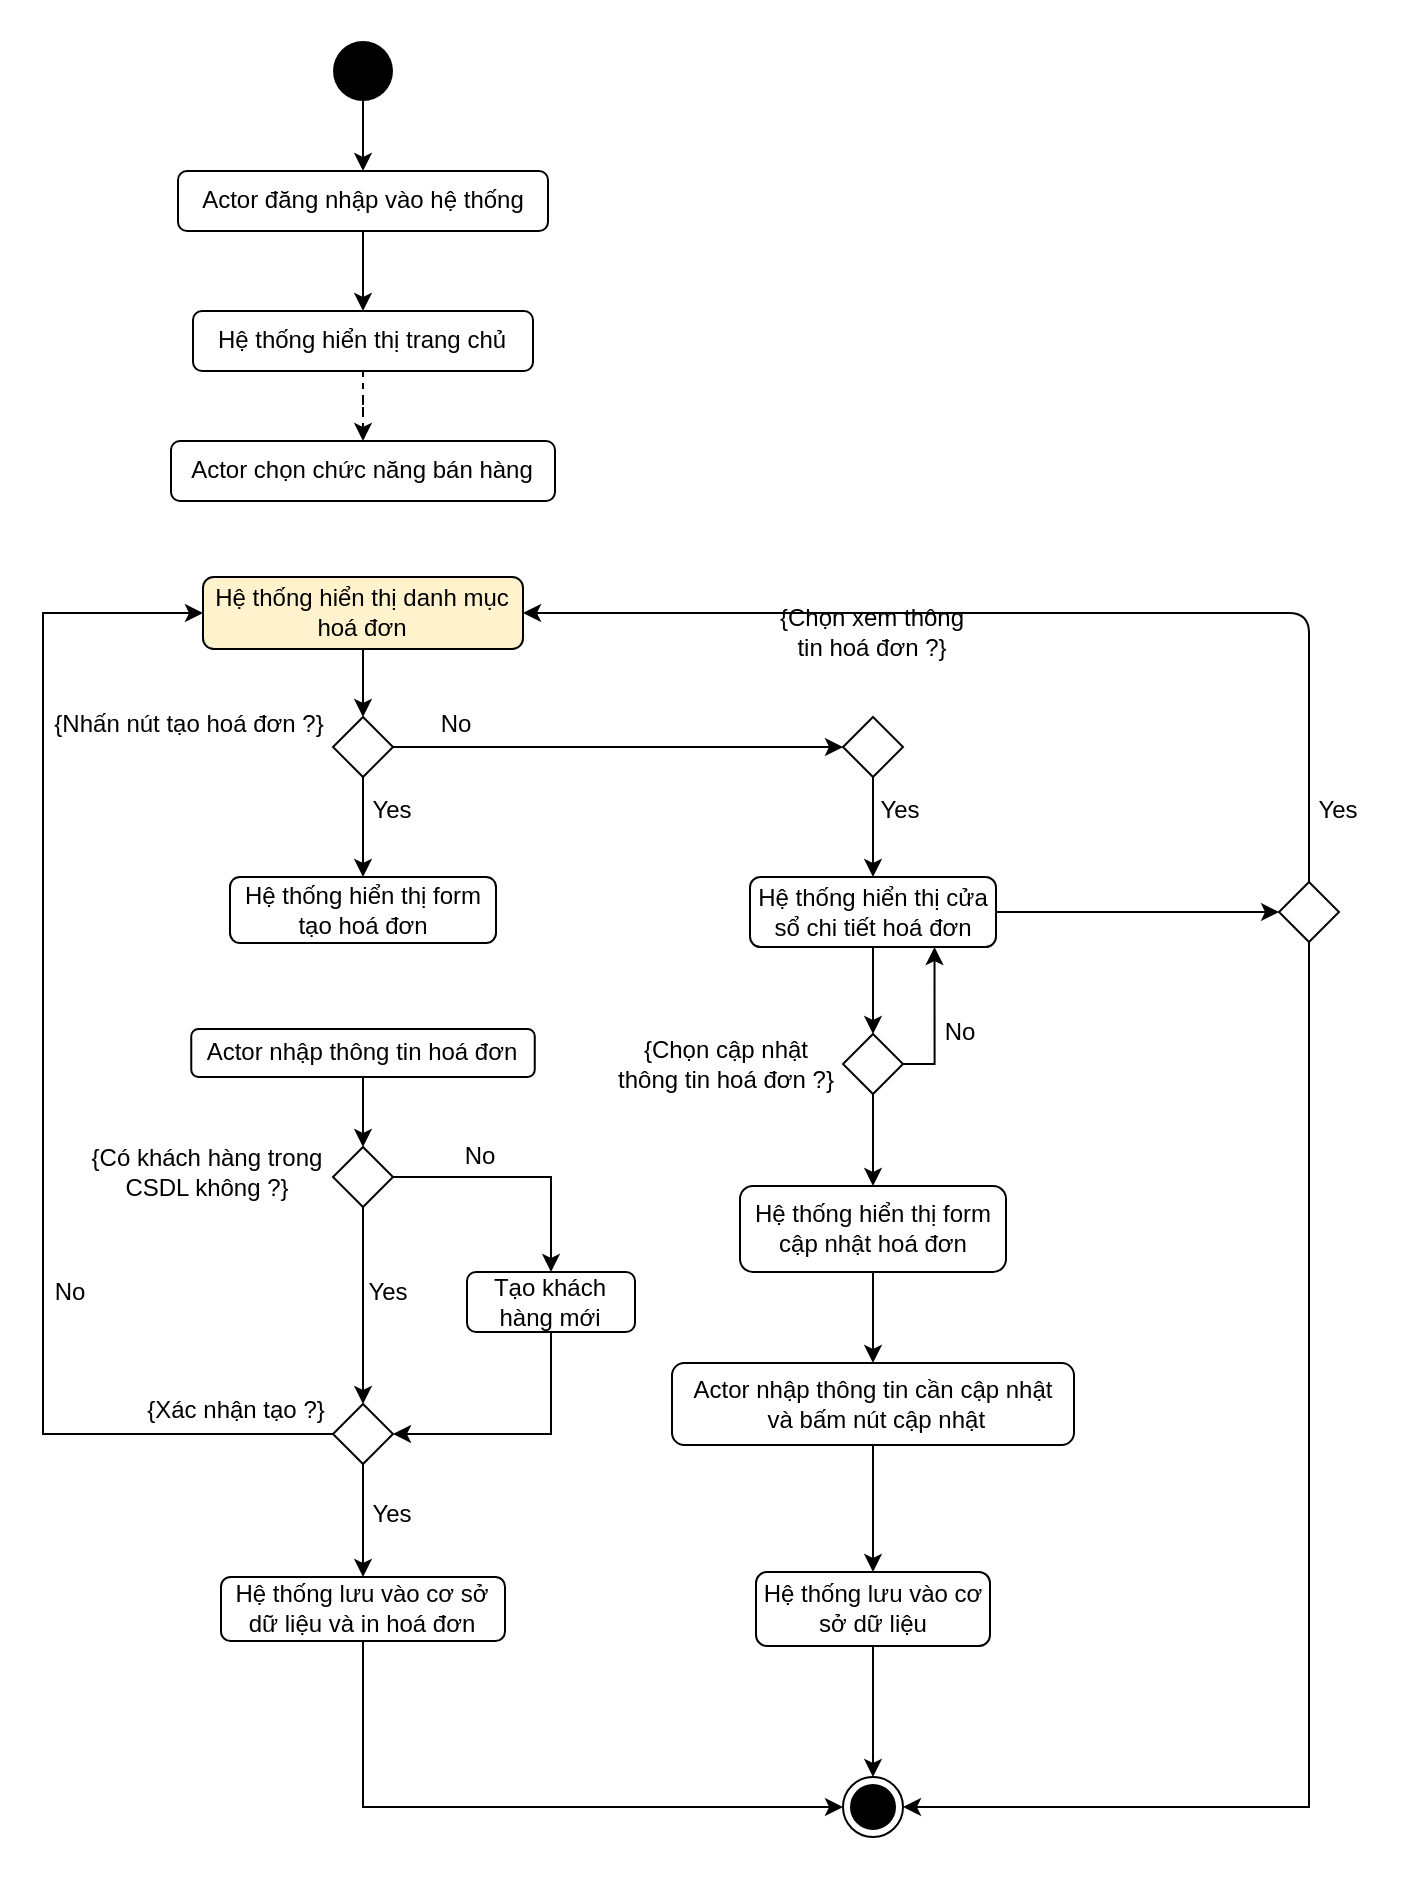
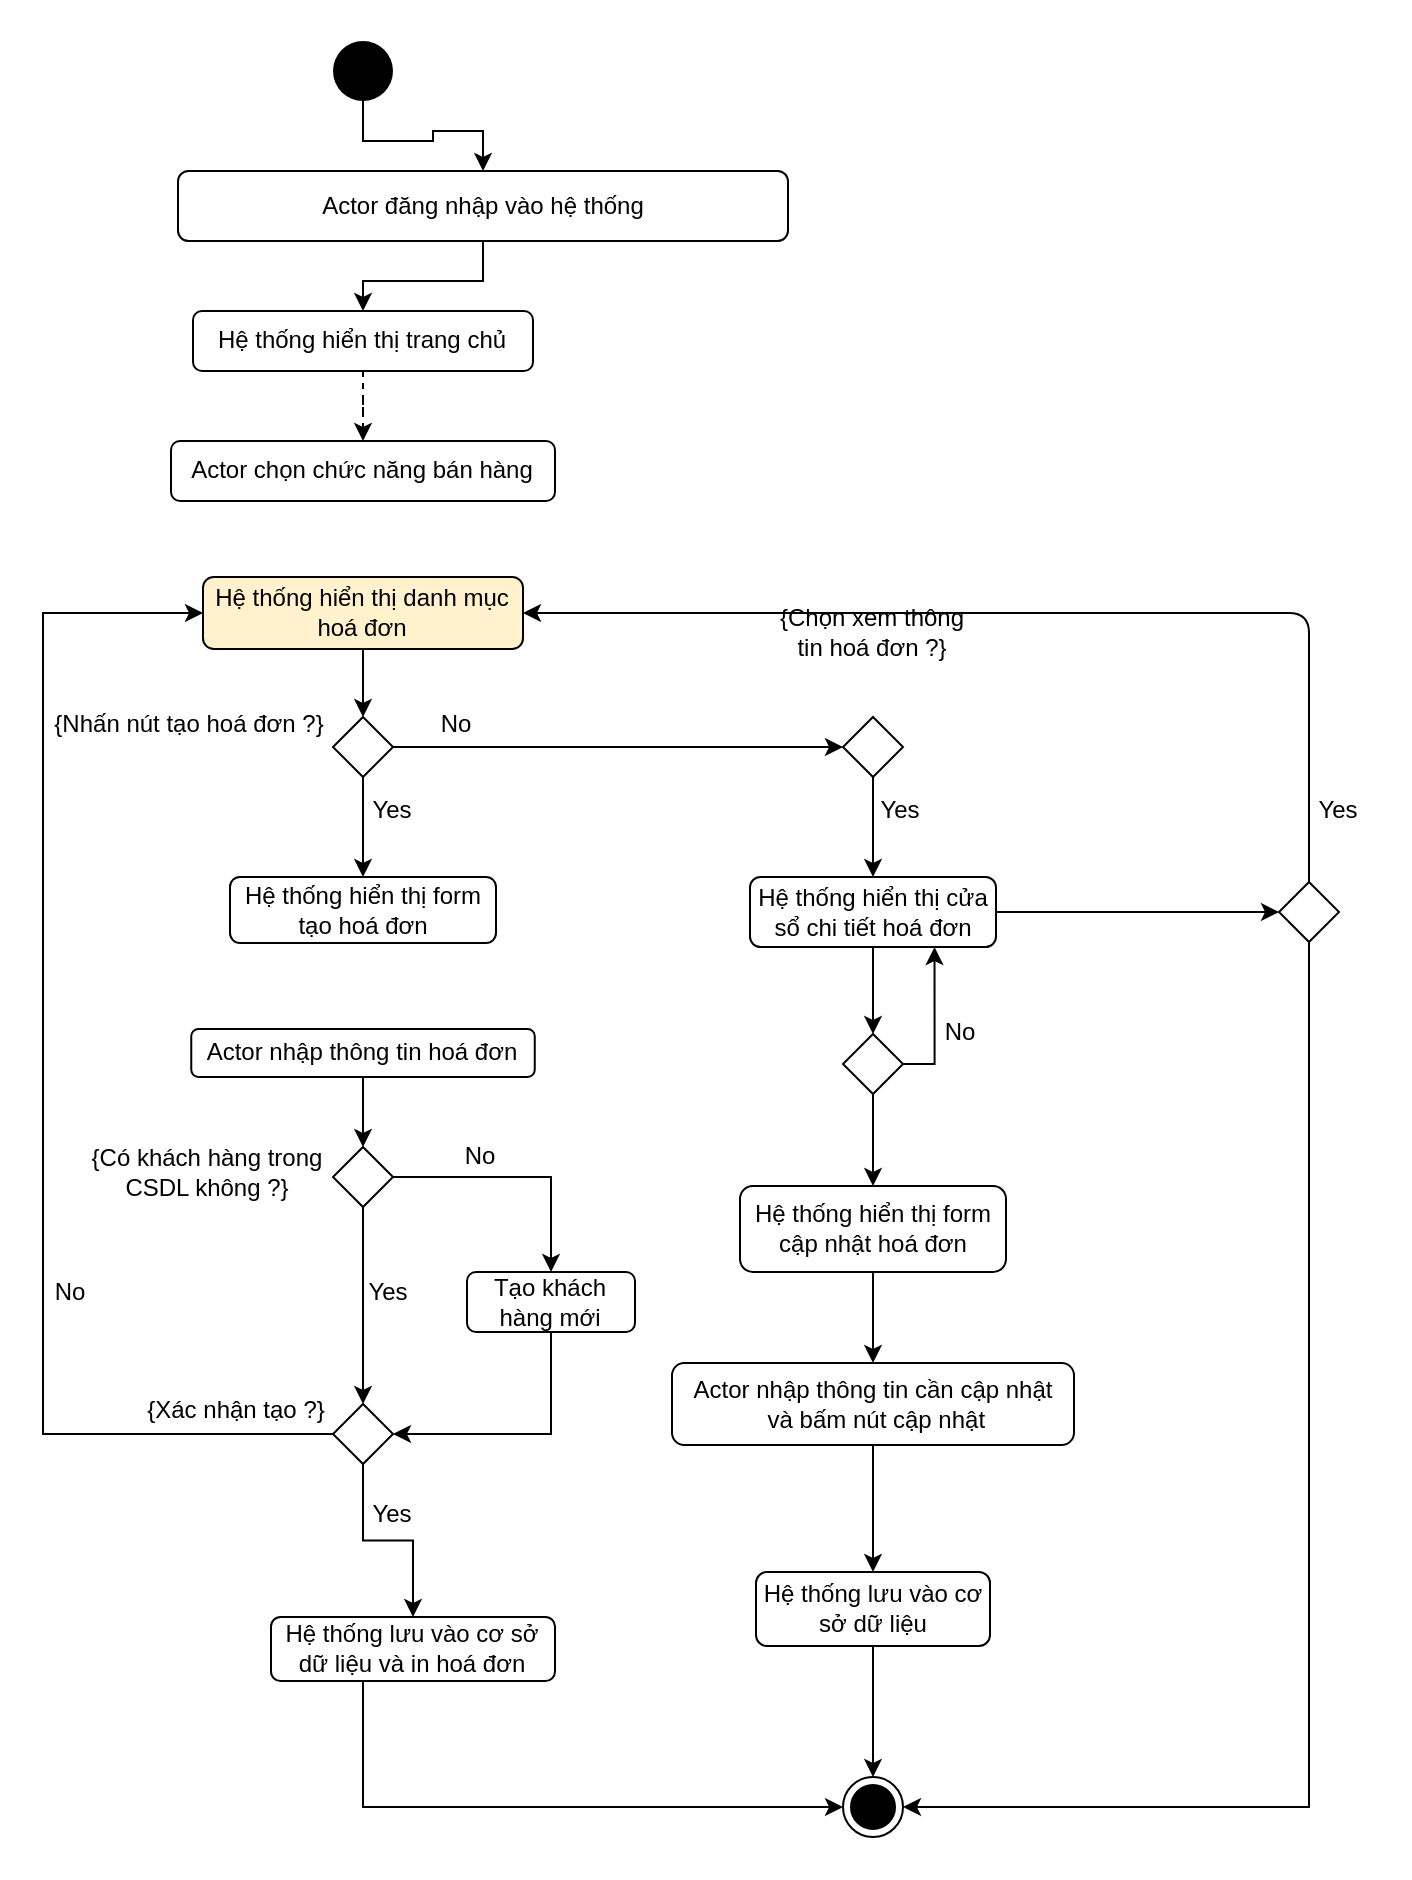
(363, 201) -> (483, 206)
(727, 1064) -> none
(363, 1609) -> (413, 1649)
